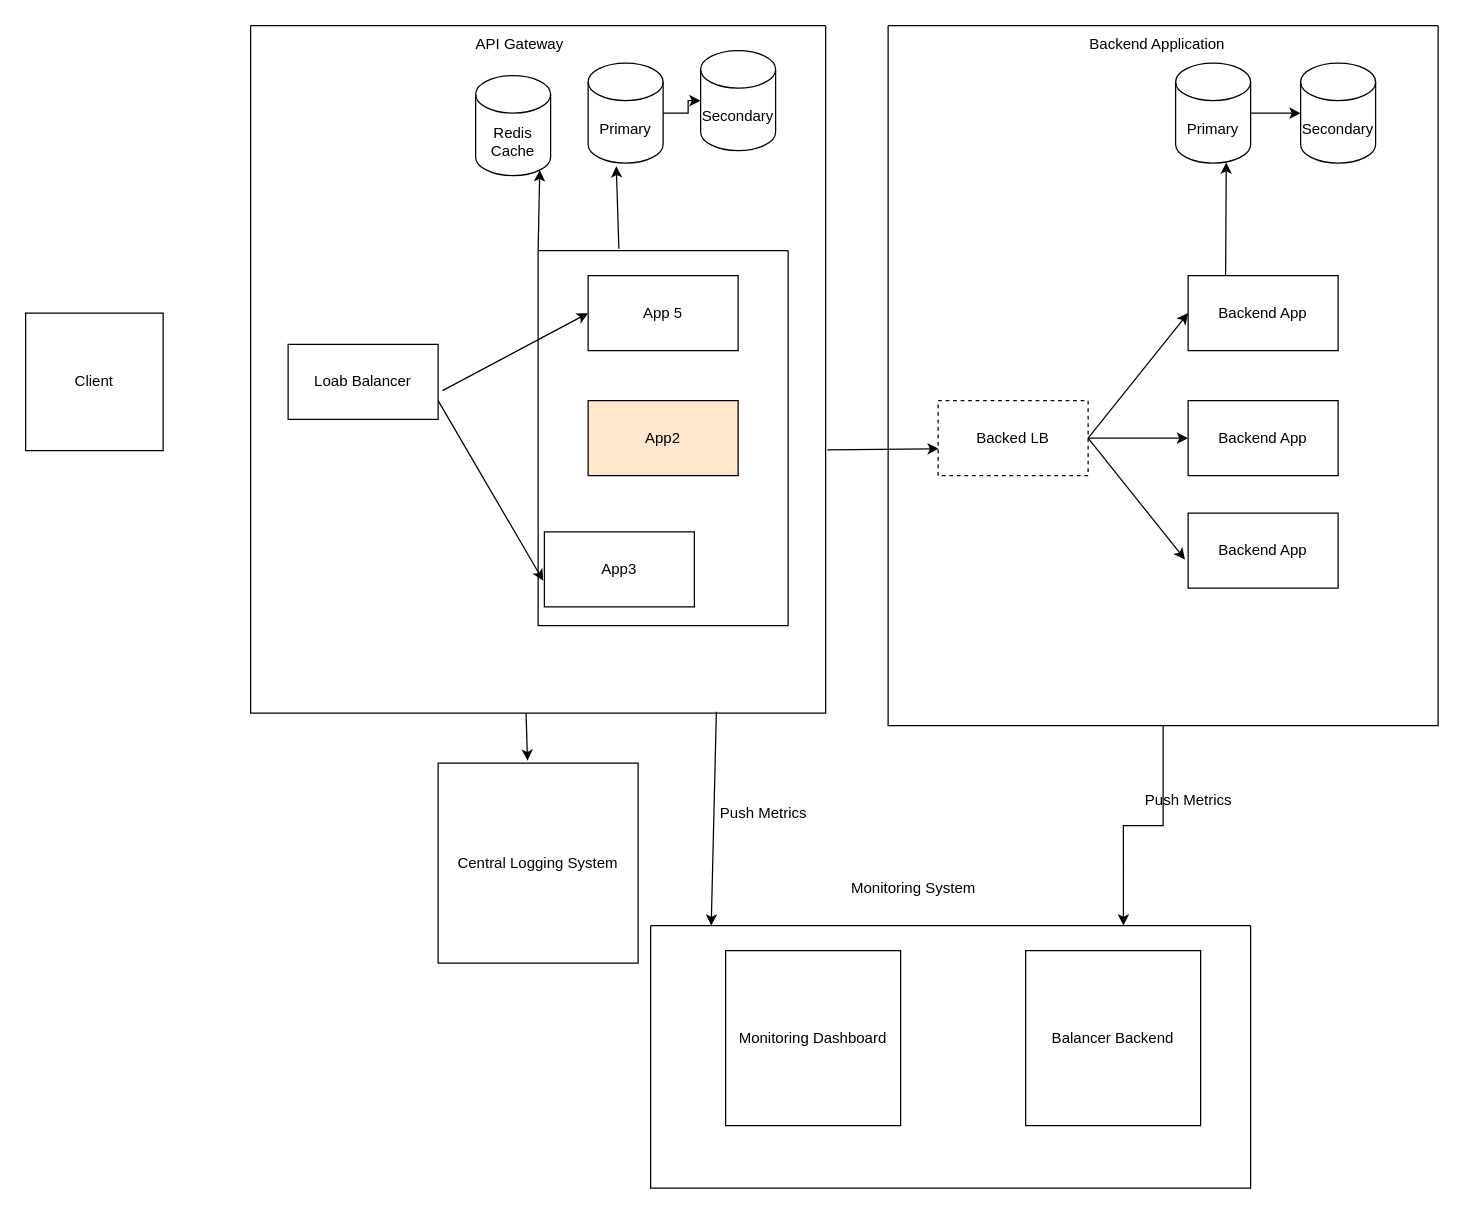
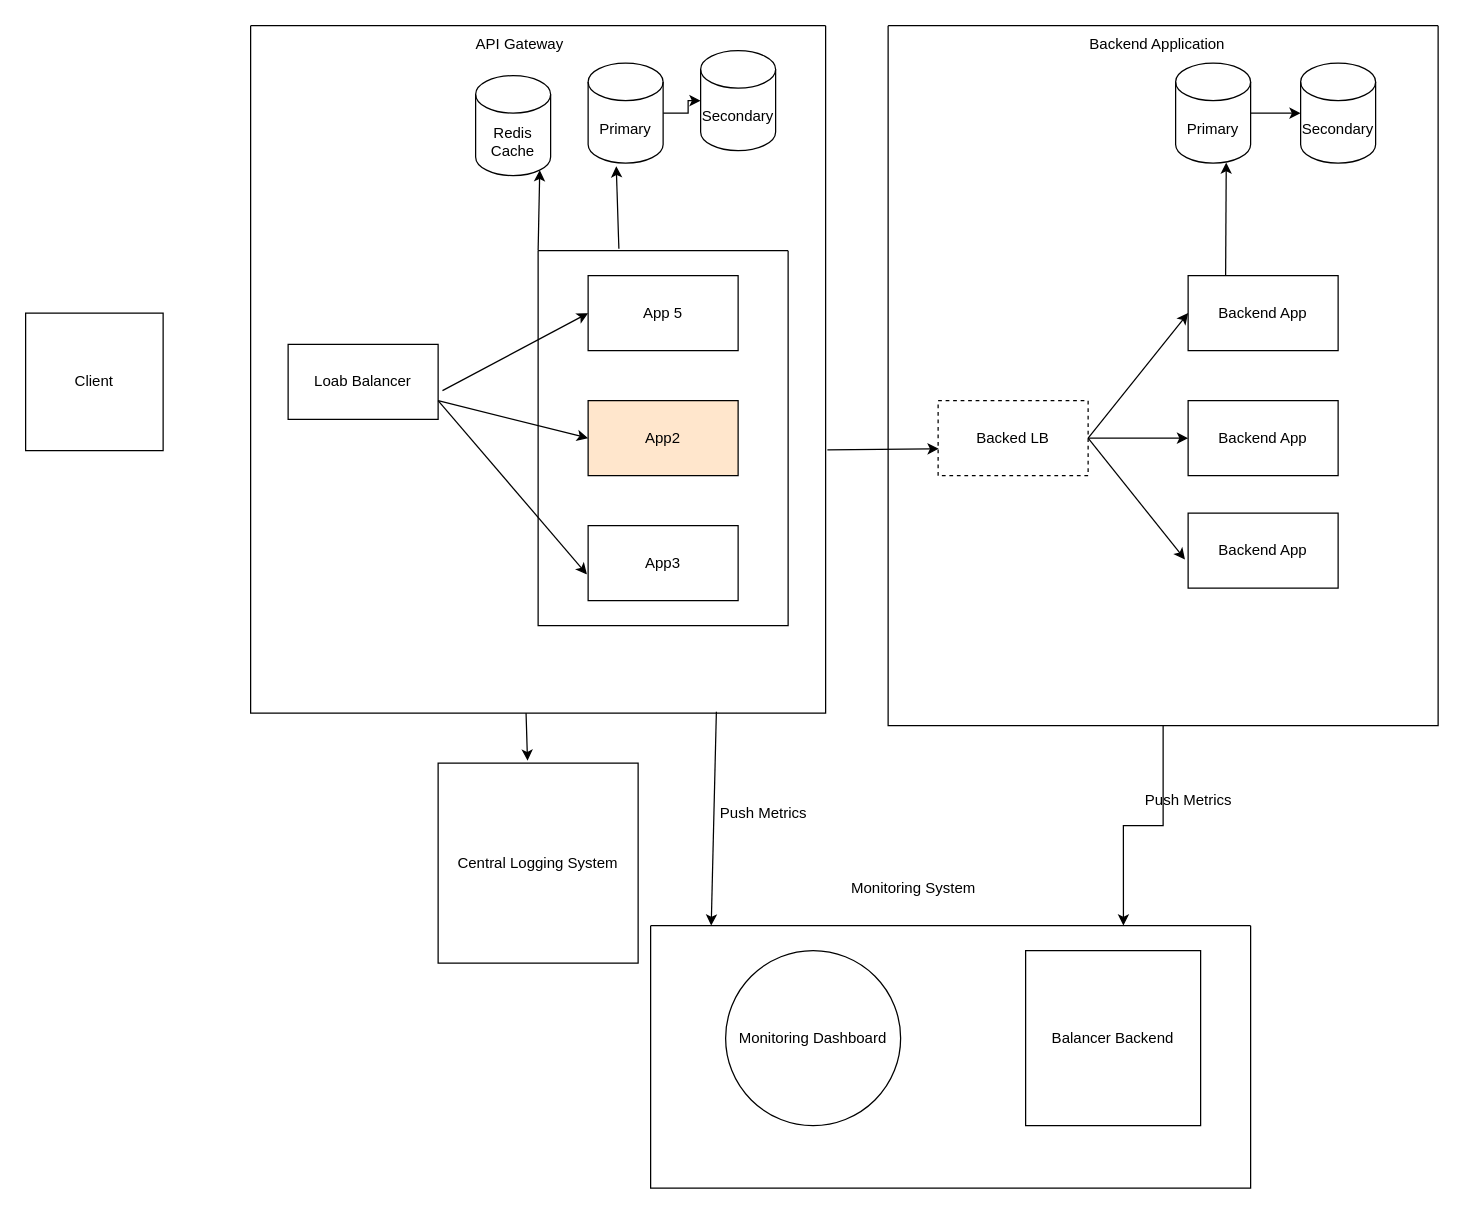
none -> (512, 419)
(619, 569) -> (663, 563)
(813, 1038) -> (813, 1038)
